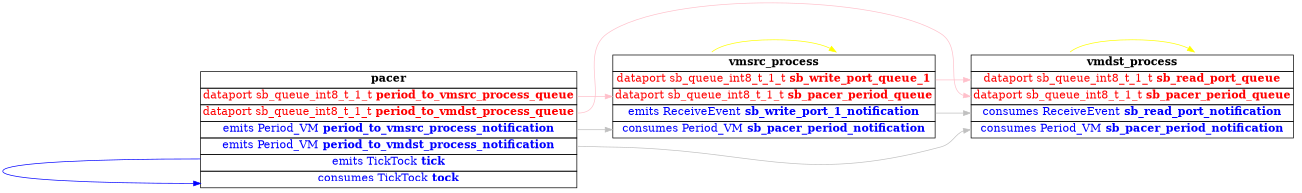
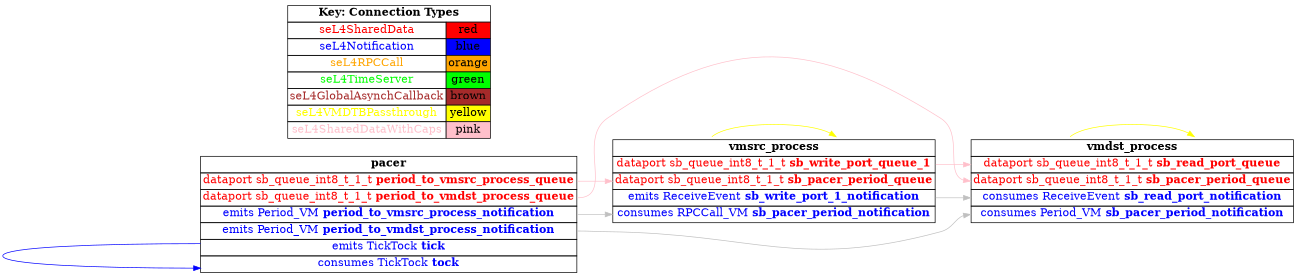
none -> (389, 72)
(685, 128) -> (685, 213)
